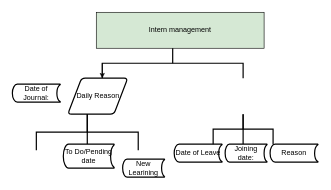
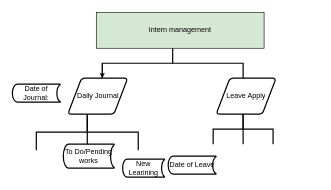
(98, 96) -> (98, 96)
none -> (246, 96)
(198, 153) -> (192, 165)
(246, 153) -> none
(294, 153) -> none
(89, 156) -> (89, 156)
